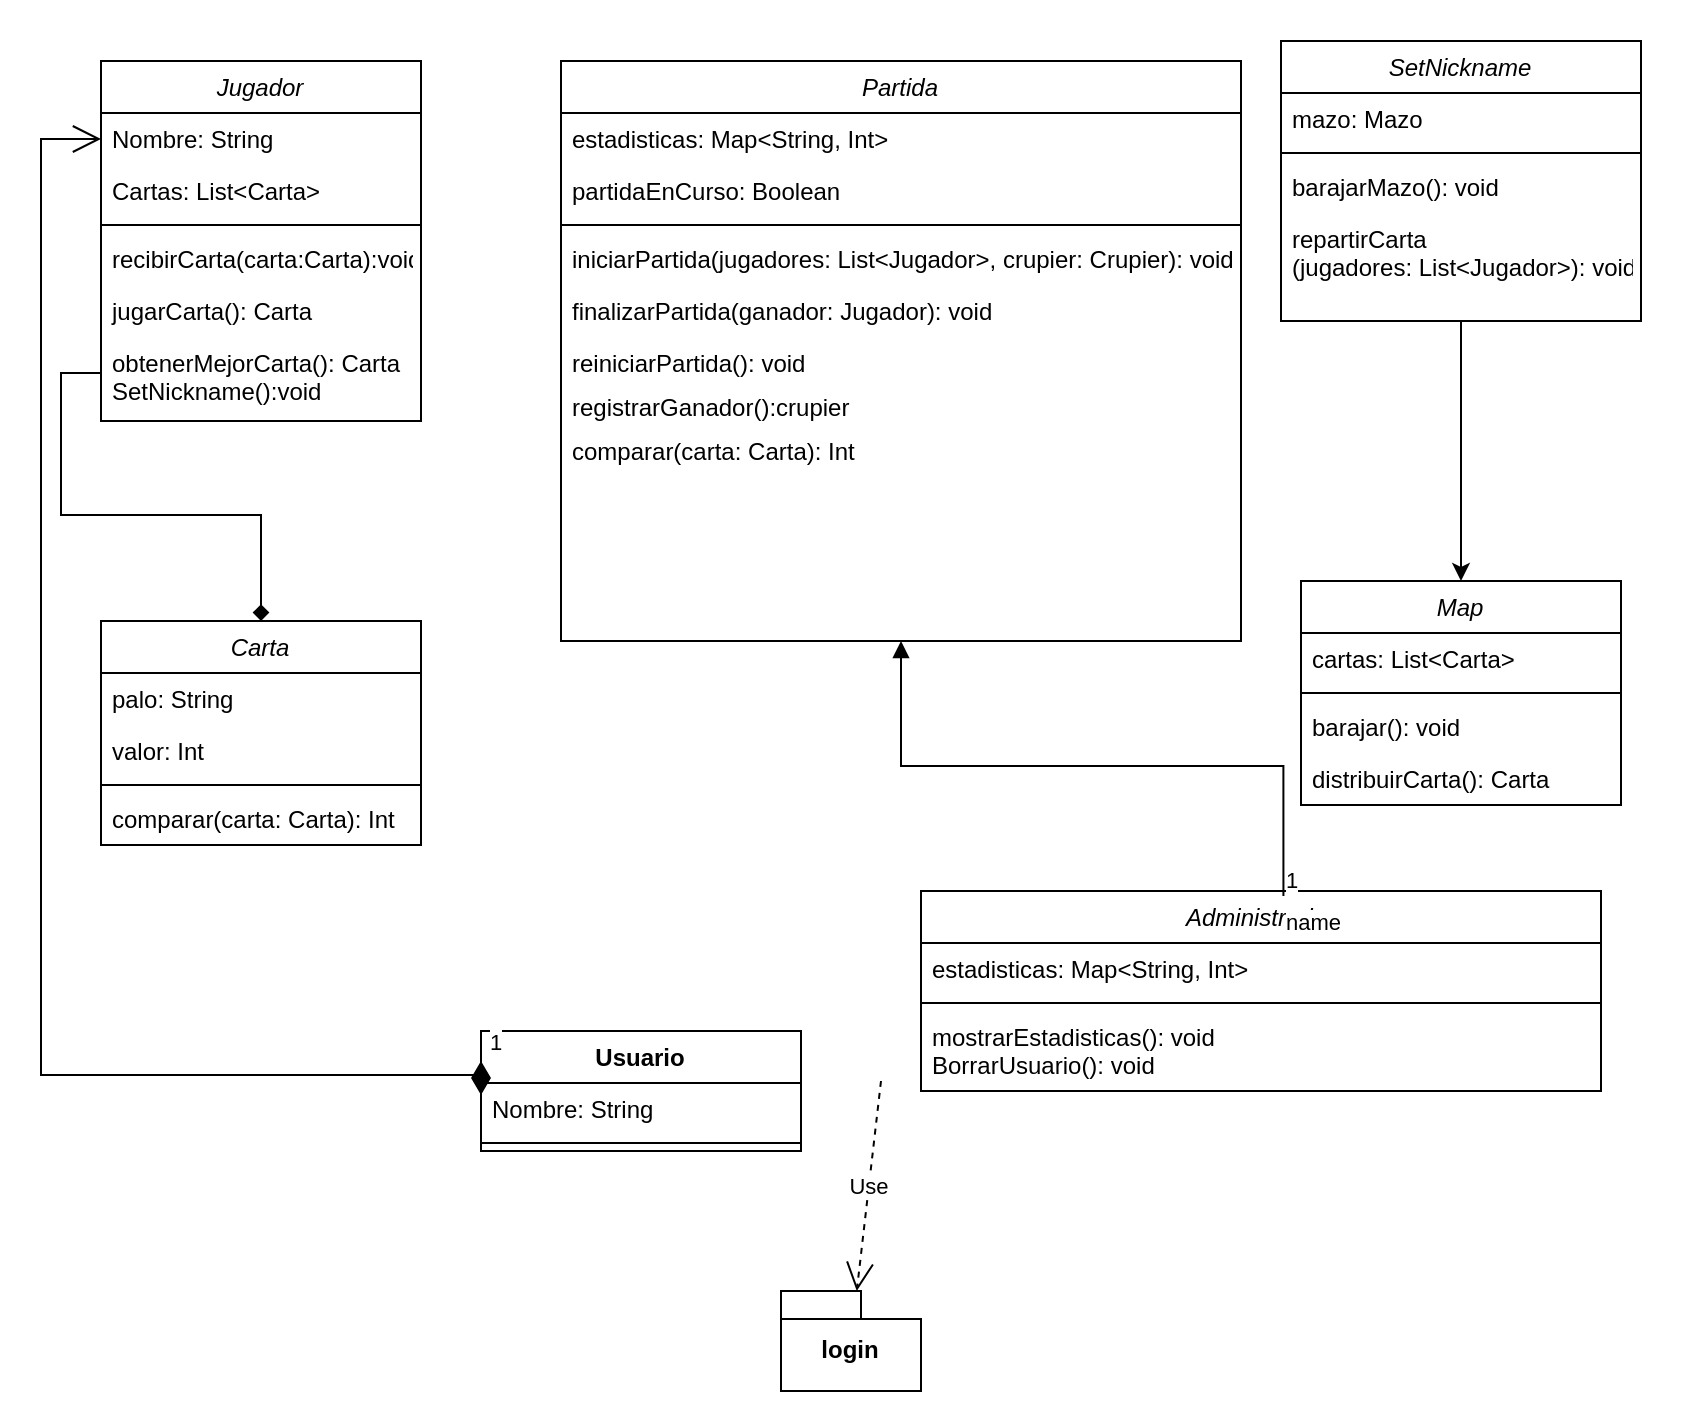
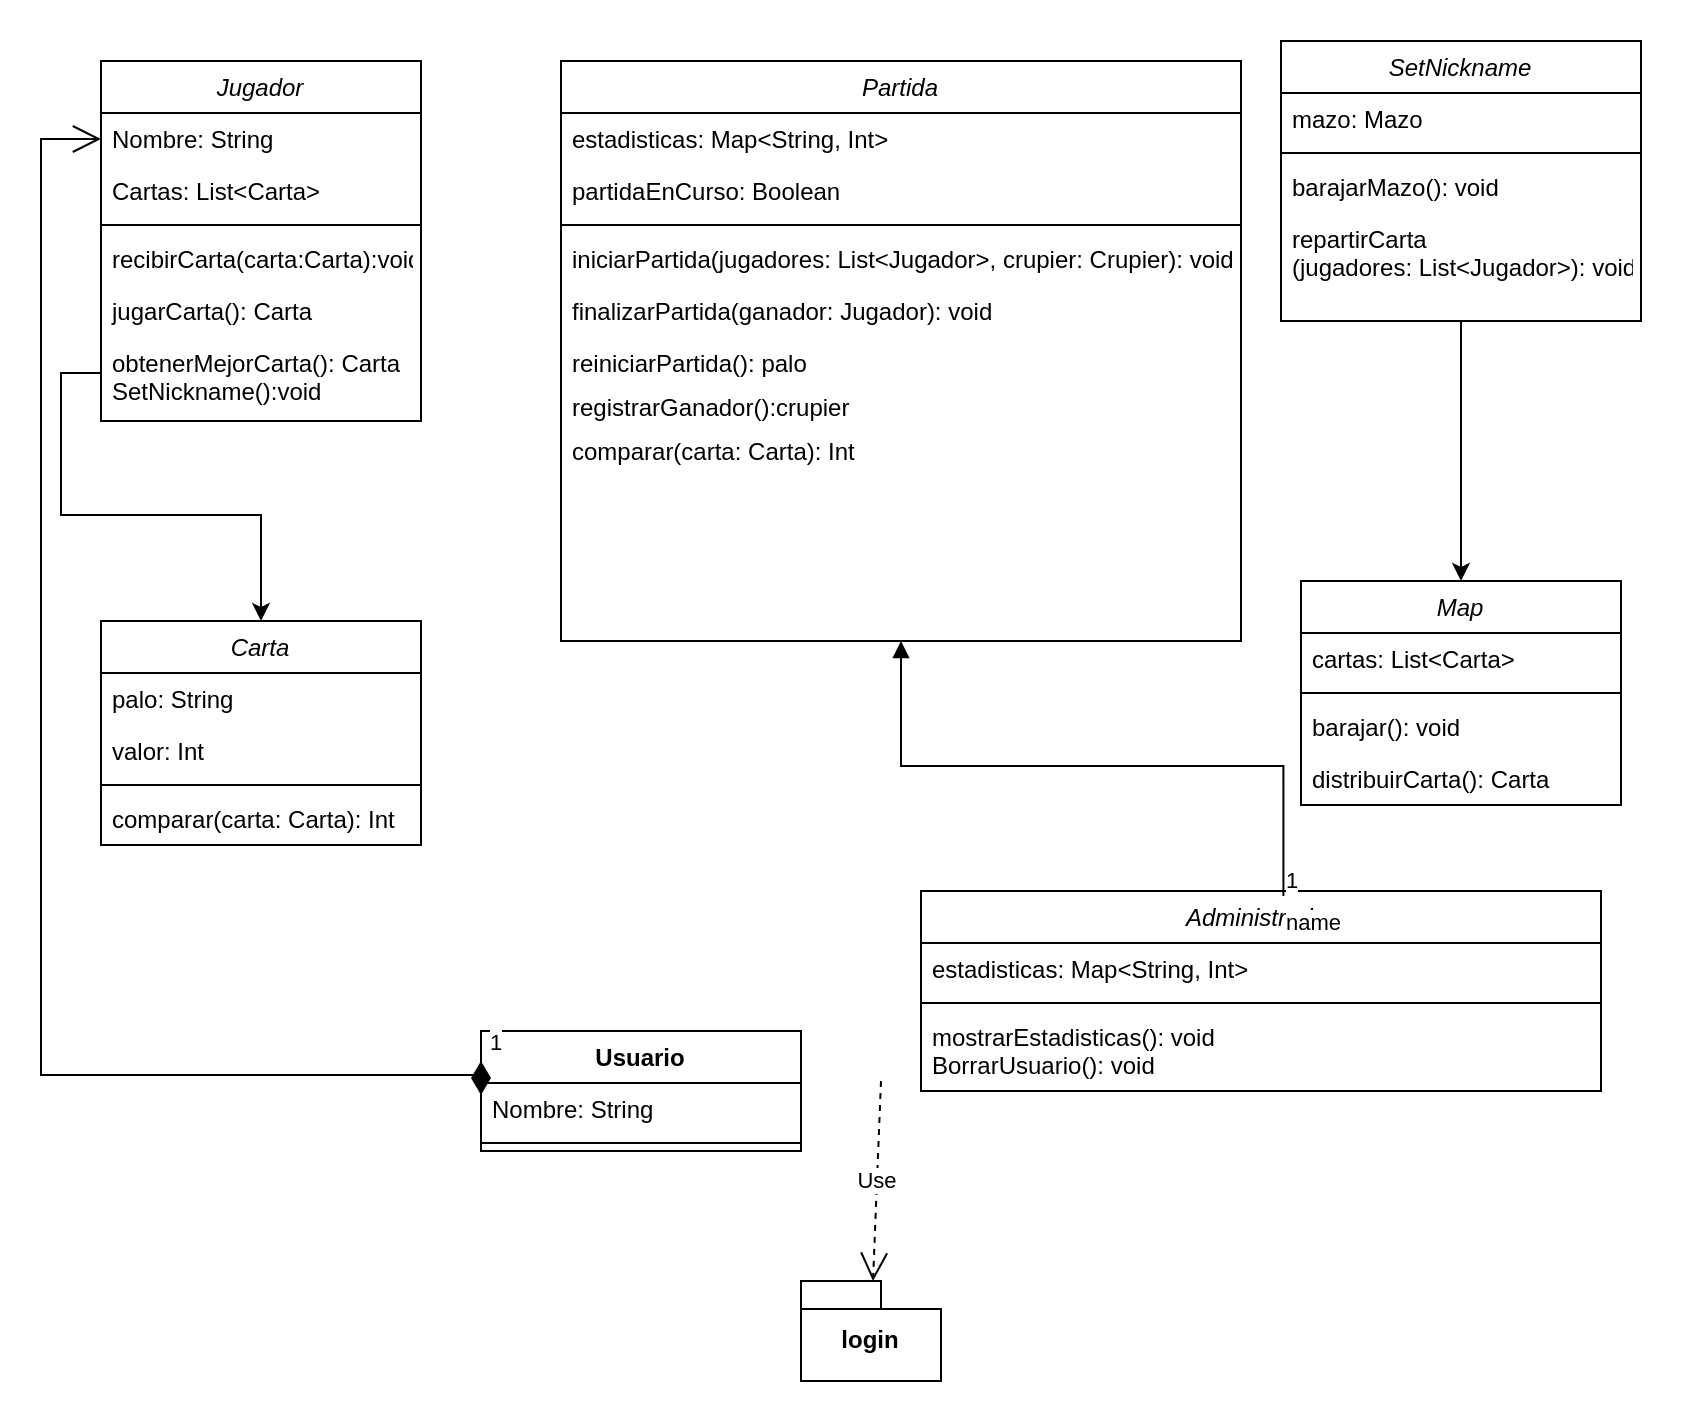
(711, 364) -> (711, 364)
(261, 605) -> (261, 606)
(851, 1341) -> (871, 1331)
